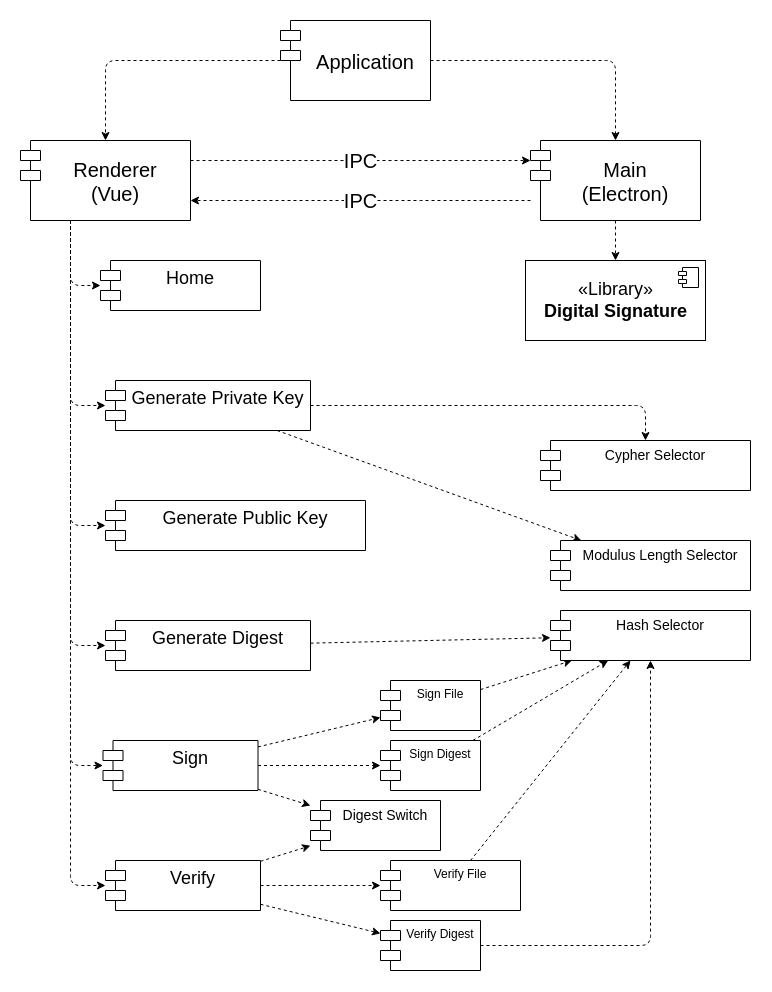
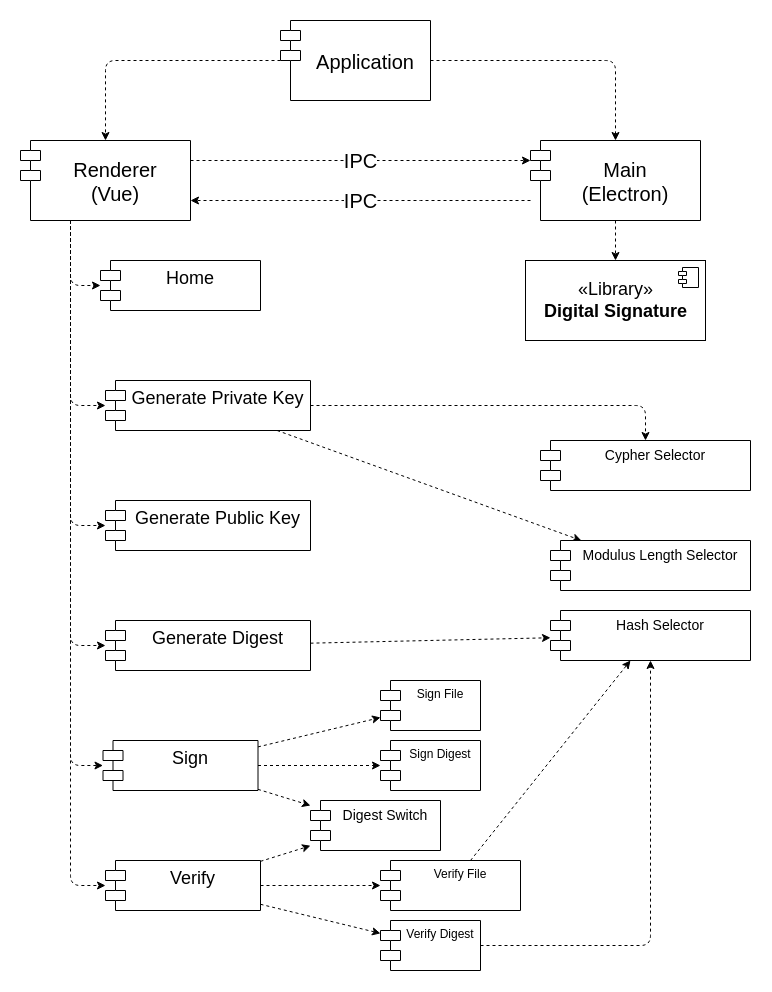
(236, 526) -> (208, 526)
(523, 676) -> none
(538, 702) -> none
